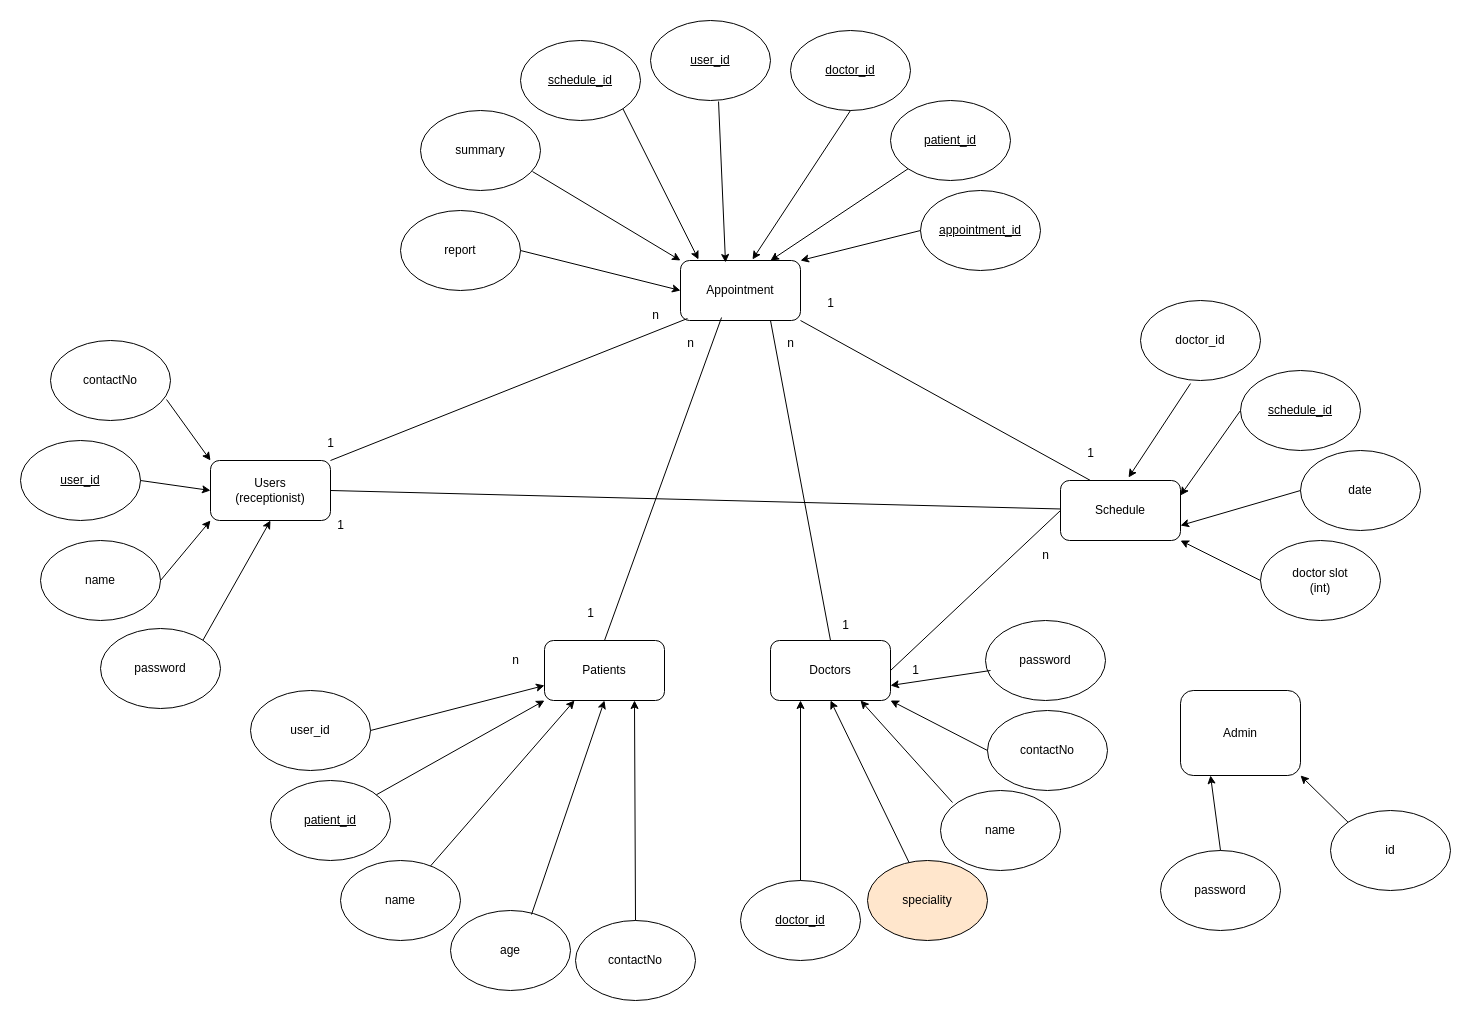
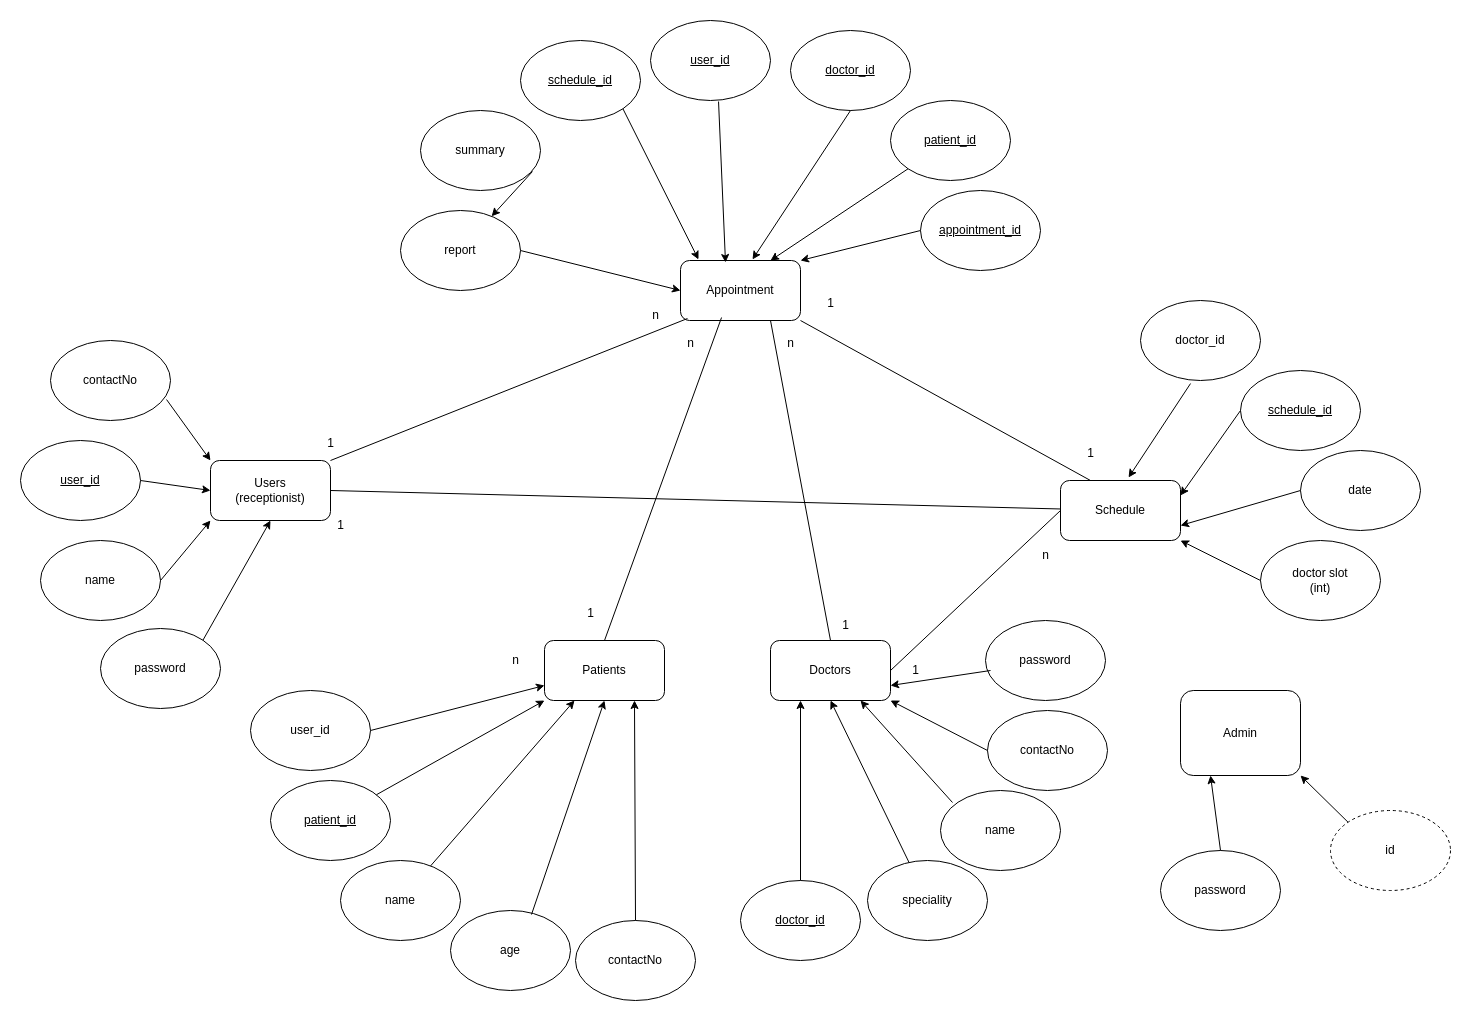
(604, 214) -> (514, 192)
(1391, 851) -> (1391, 851)
(928, 901) -> (928, 901)
